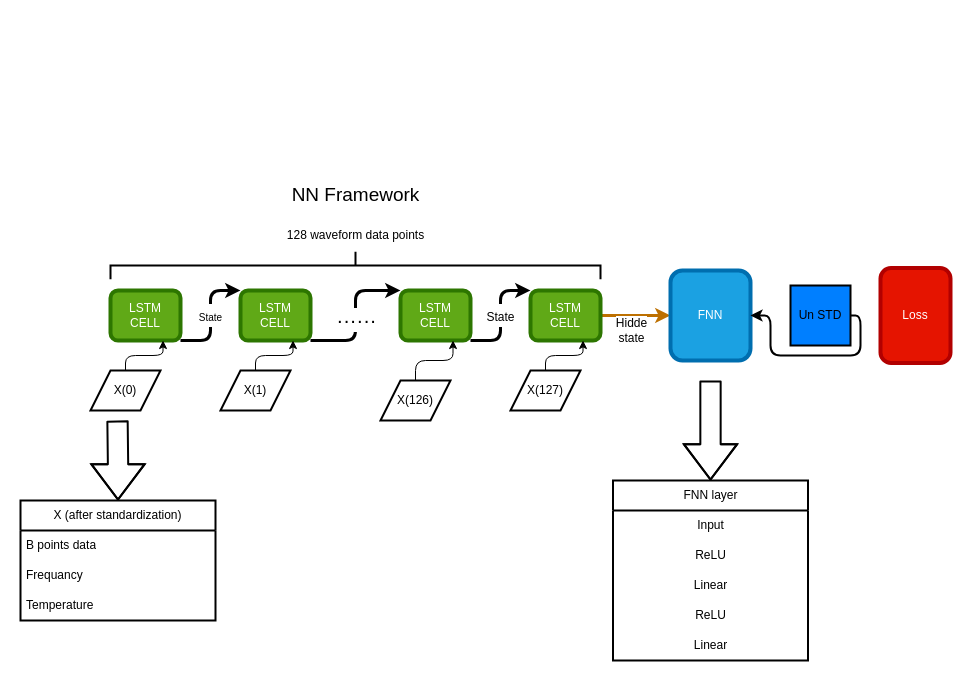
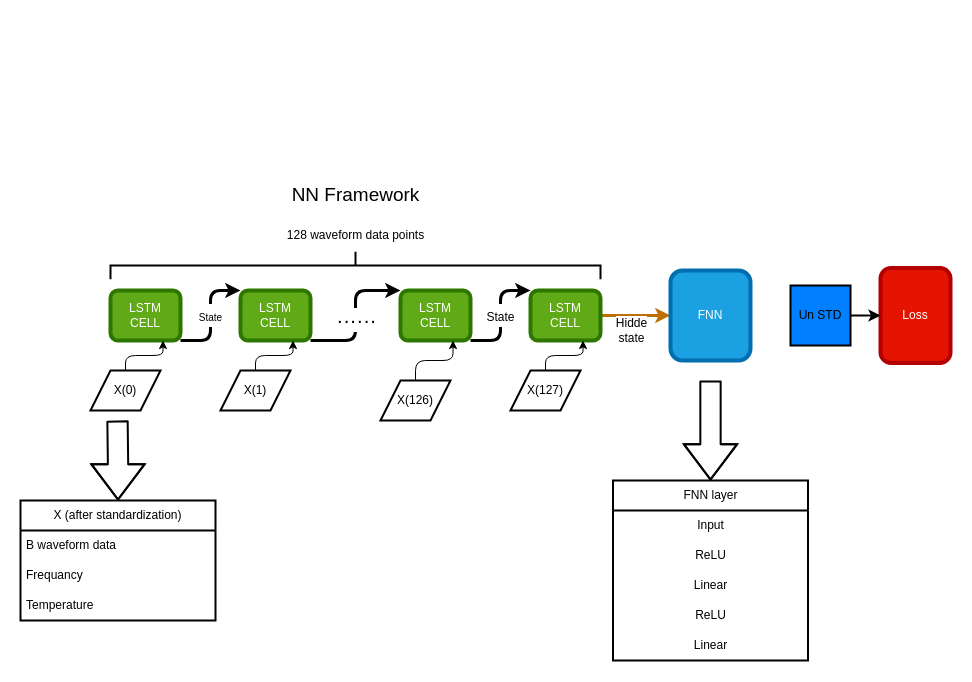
(814, 356) -> (863, 316)
(66, 546) -> (74, 546)
